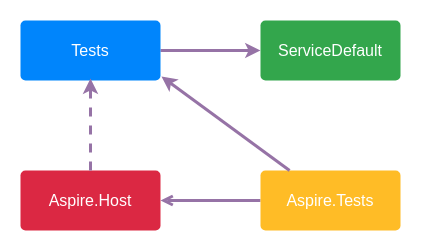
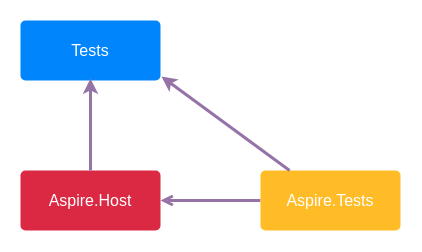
(205, 51) -> none
(331, 51) -> none
(91, 133) -> (91, 133)
